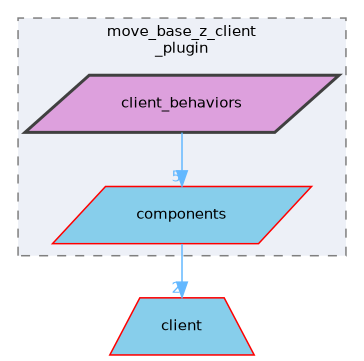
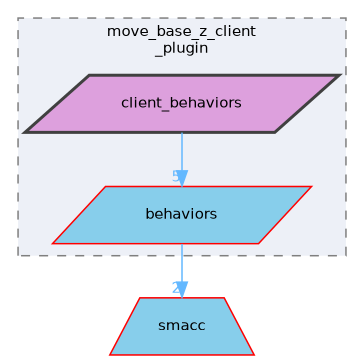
(182, 215) -> (182, 215)
(182, 326) -> (182, 326)
